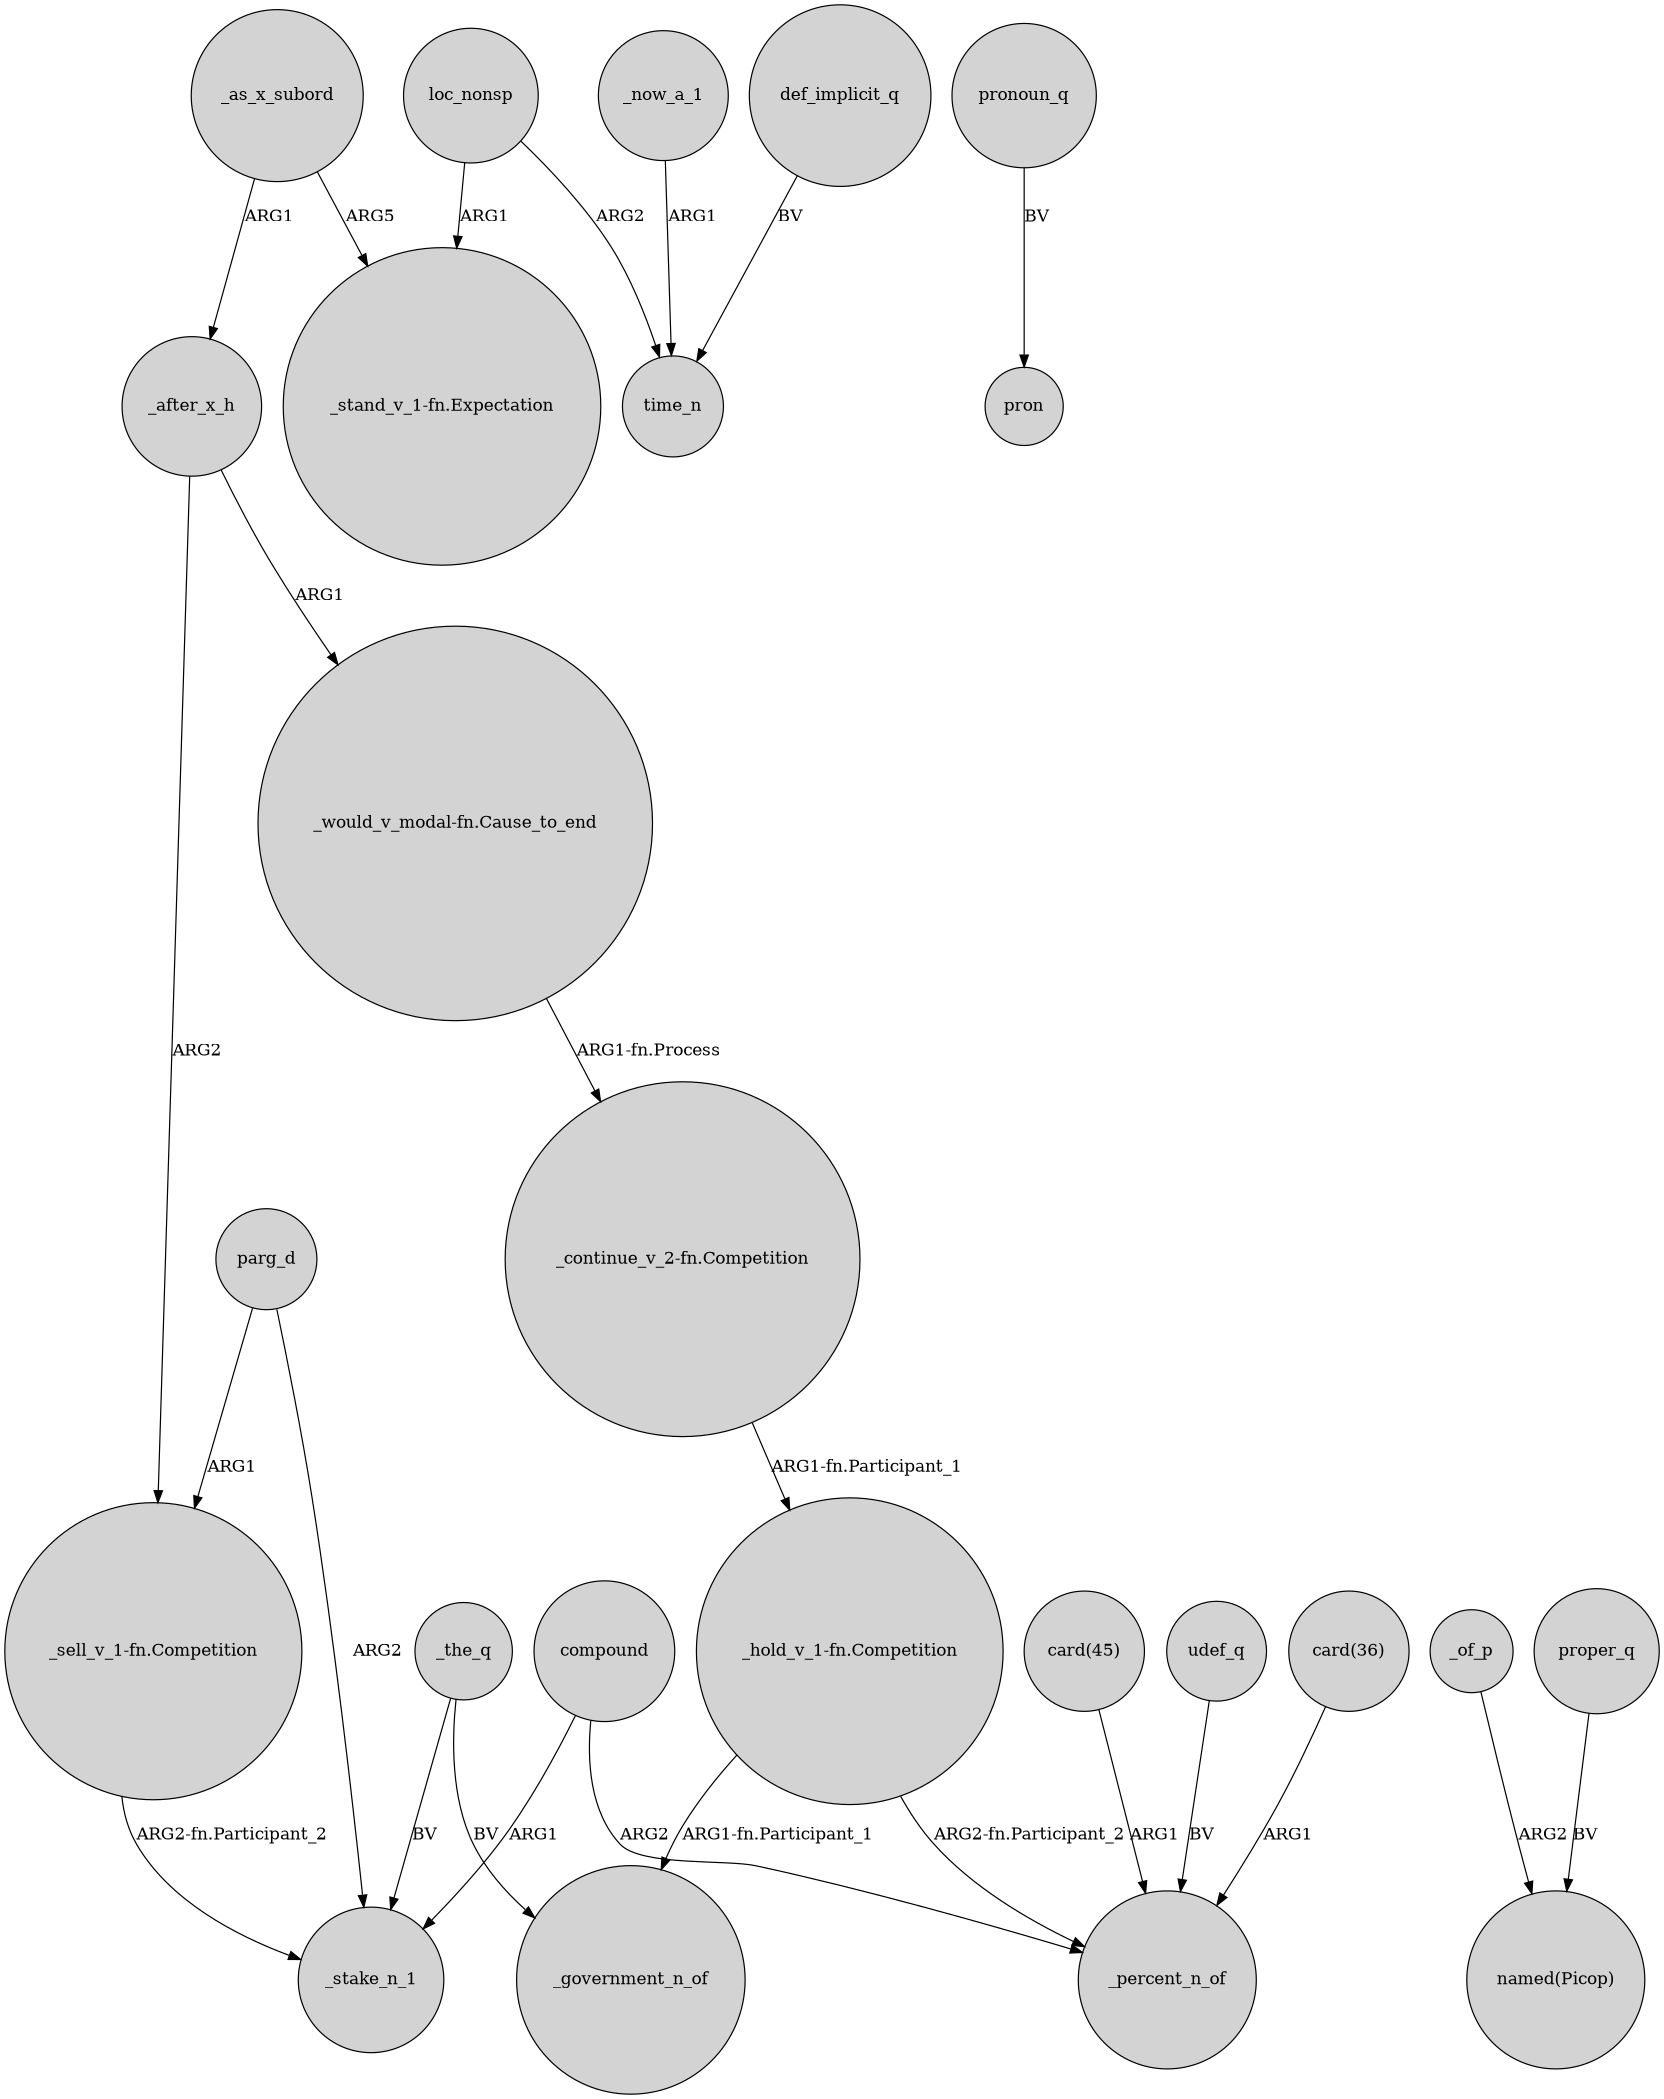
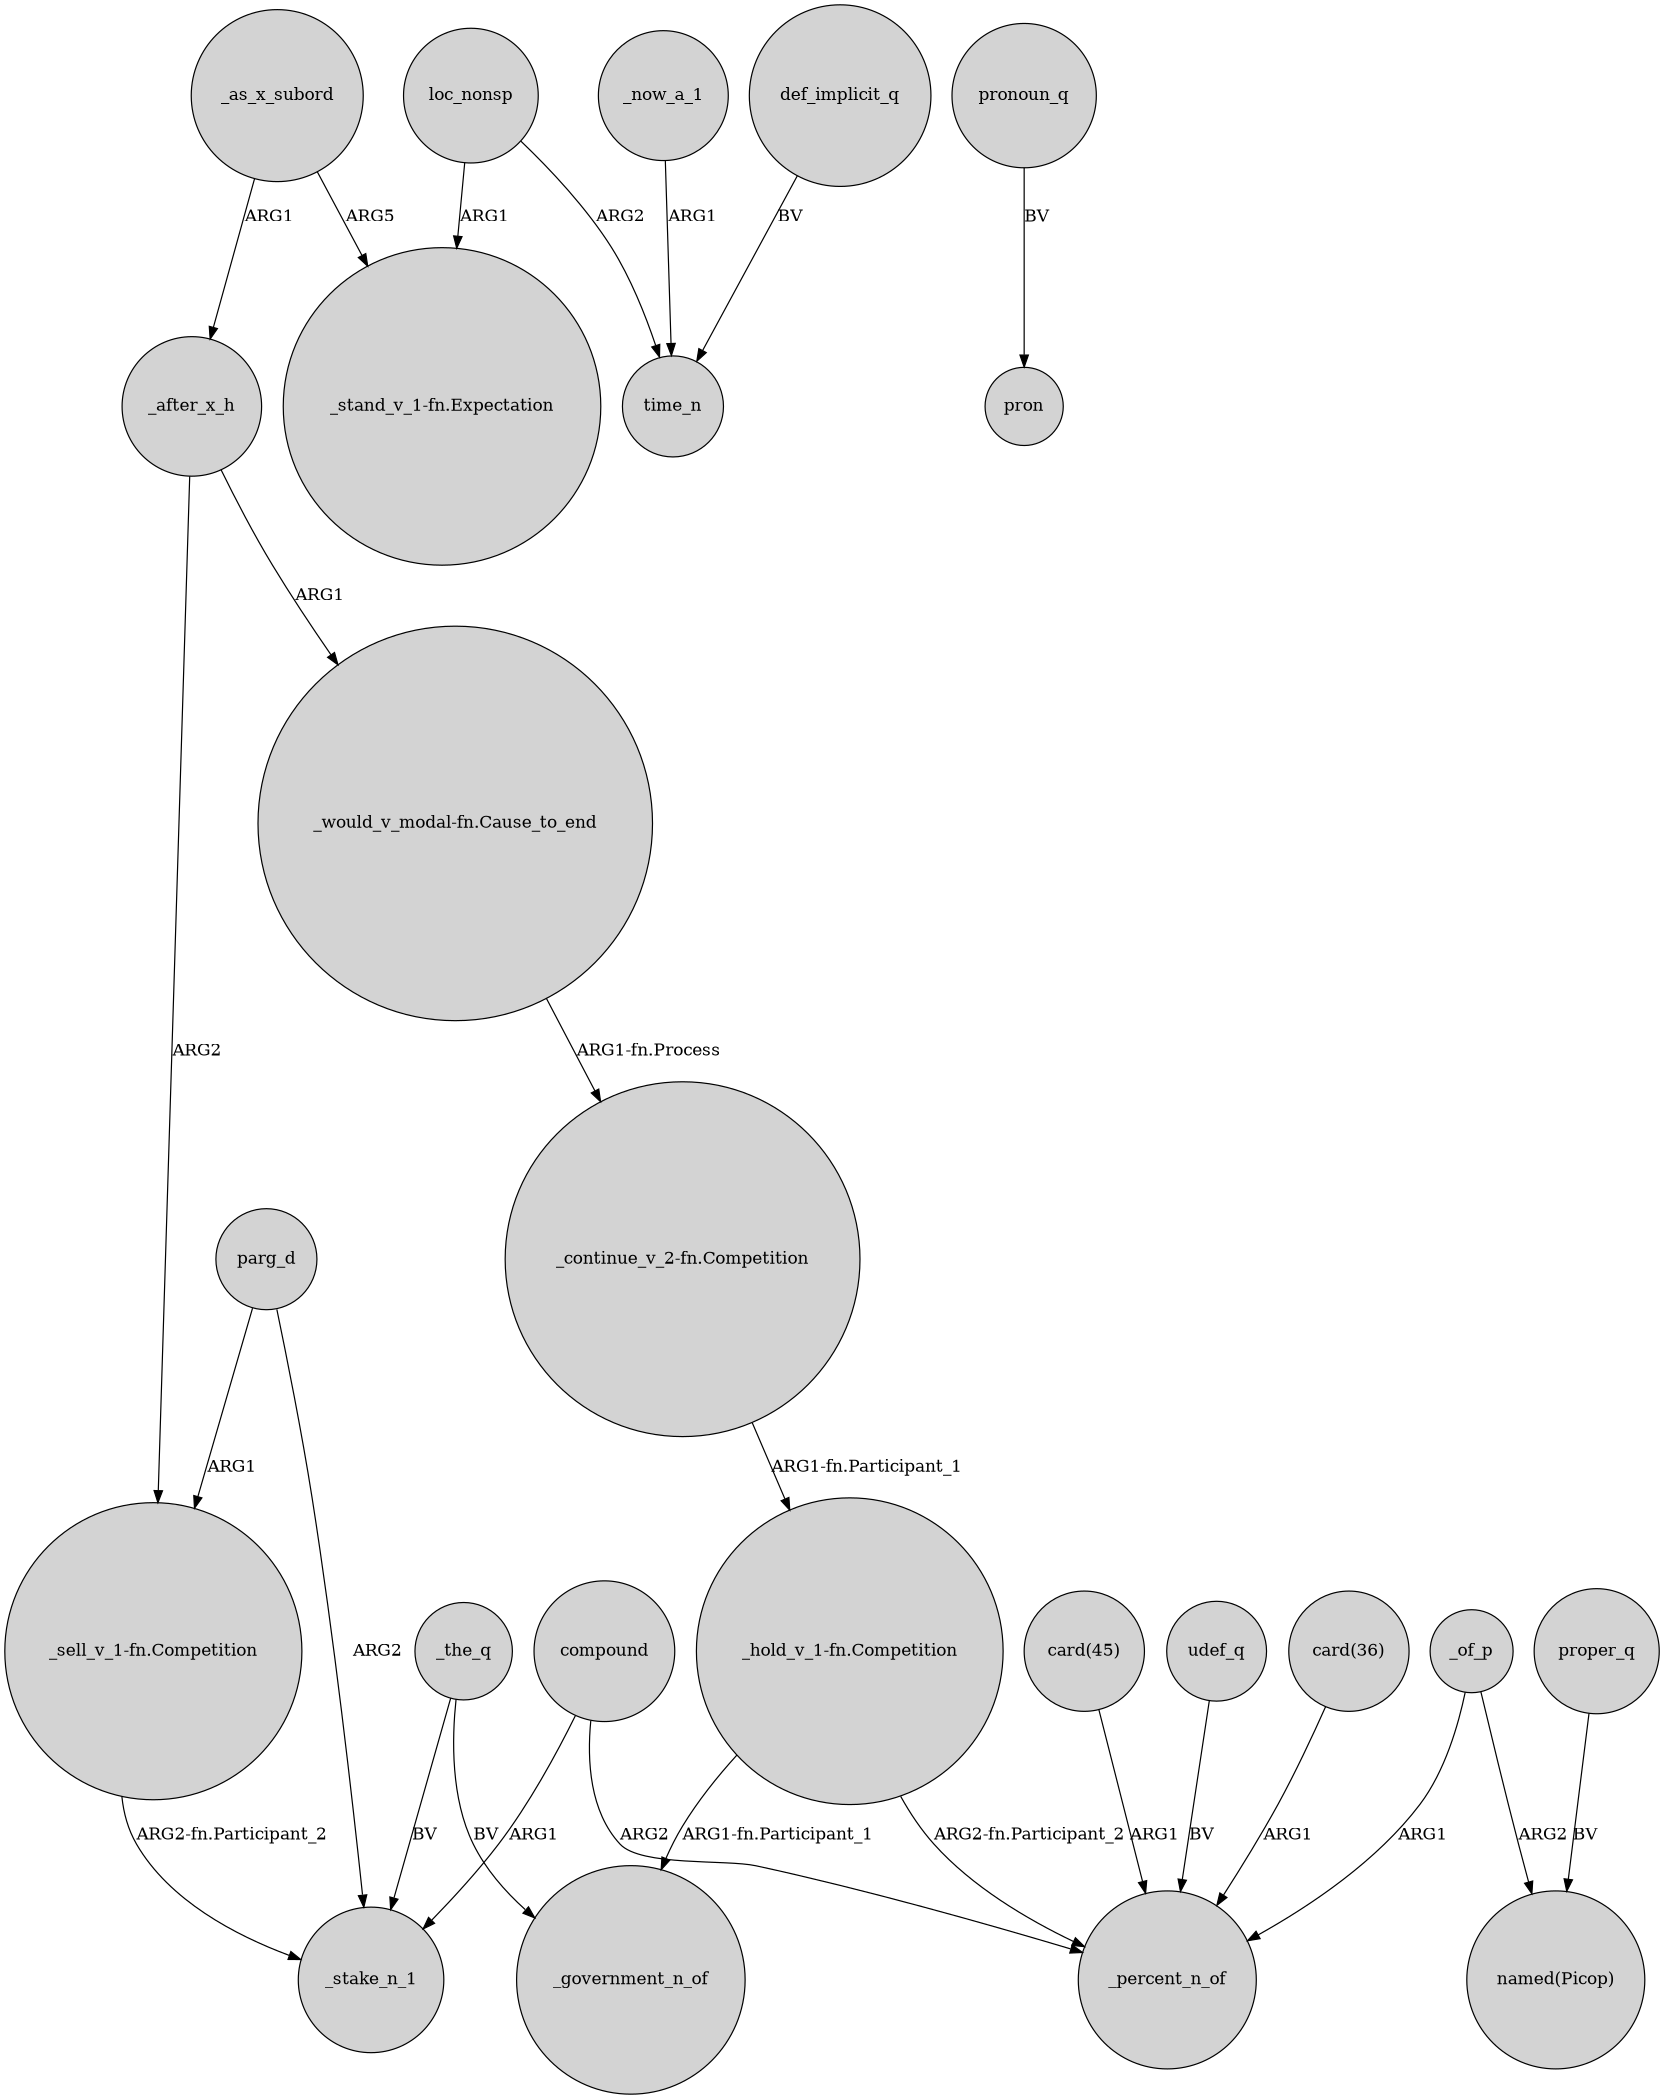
none -> (1391, 1837)
